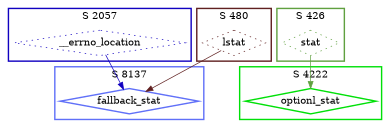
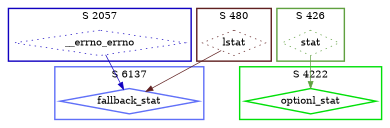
(100, 43) -> (100, 43)
(129, 75) -> (129, 75)
